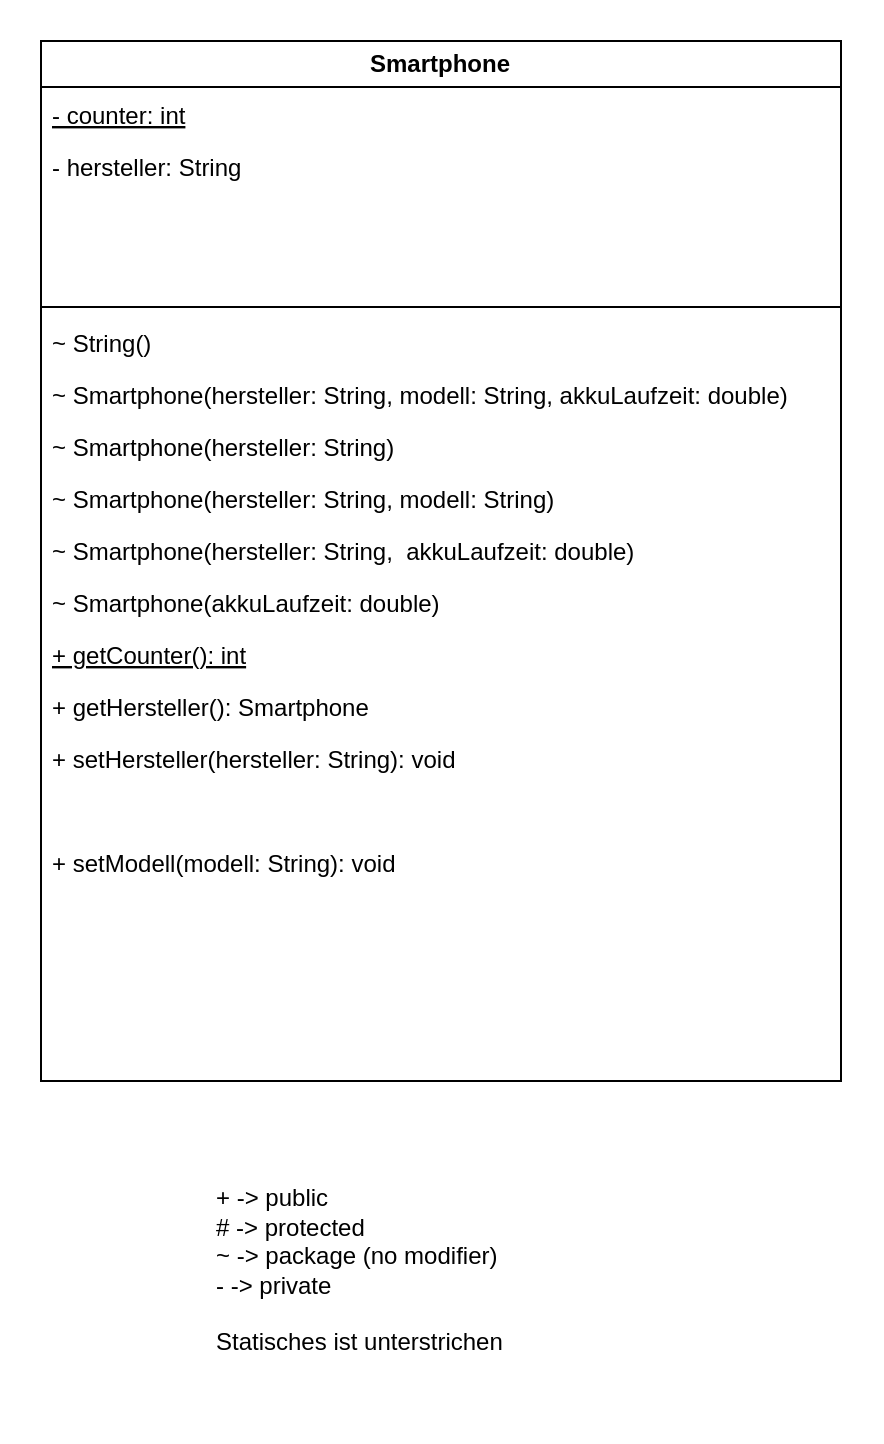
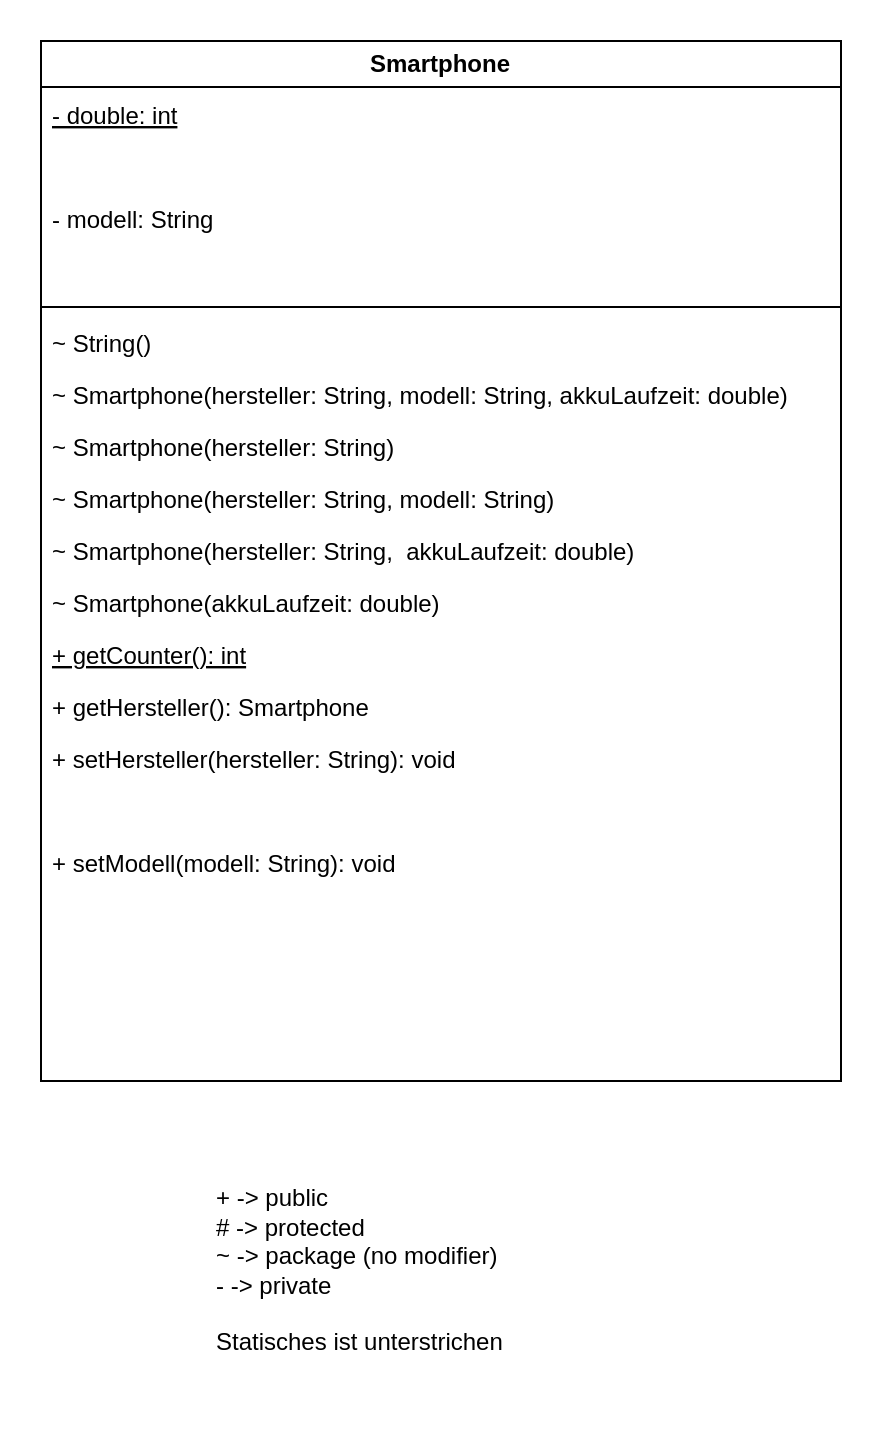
(134, 116) -> (124, 116)
(401, 167) -> none
none -> (401, 219)
